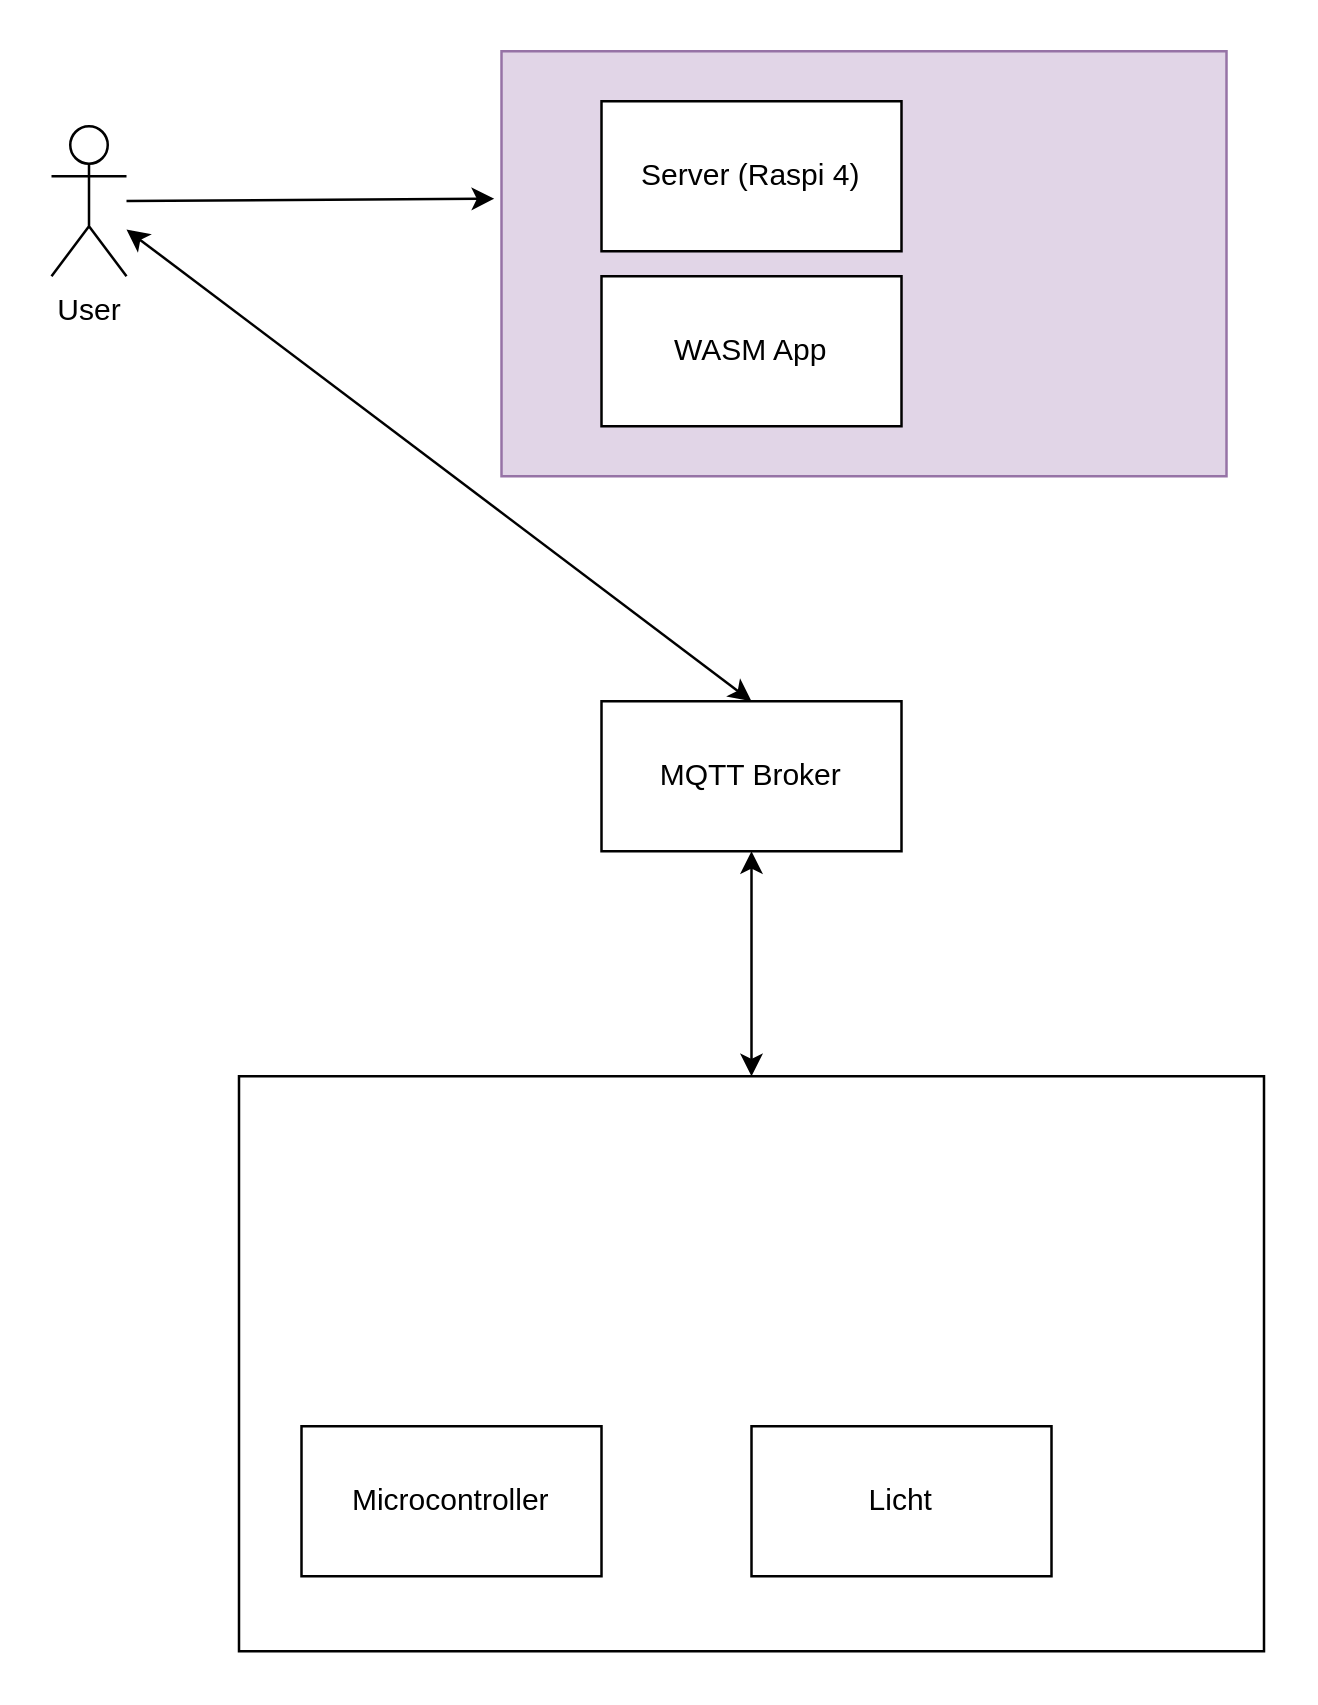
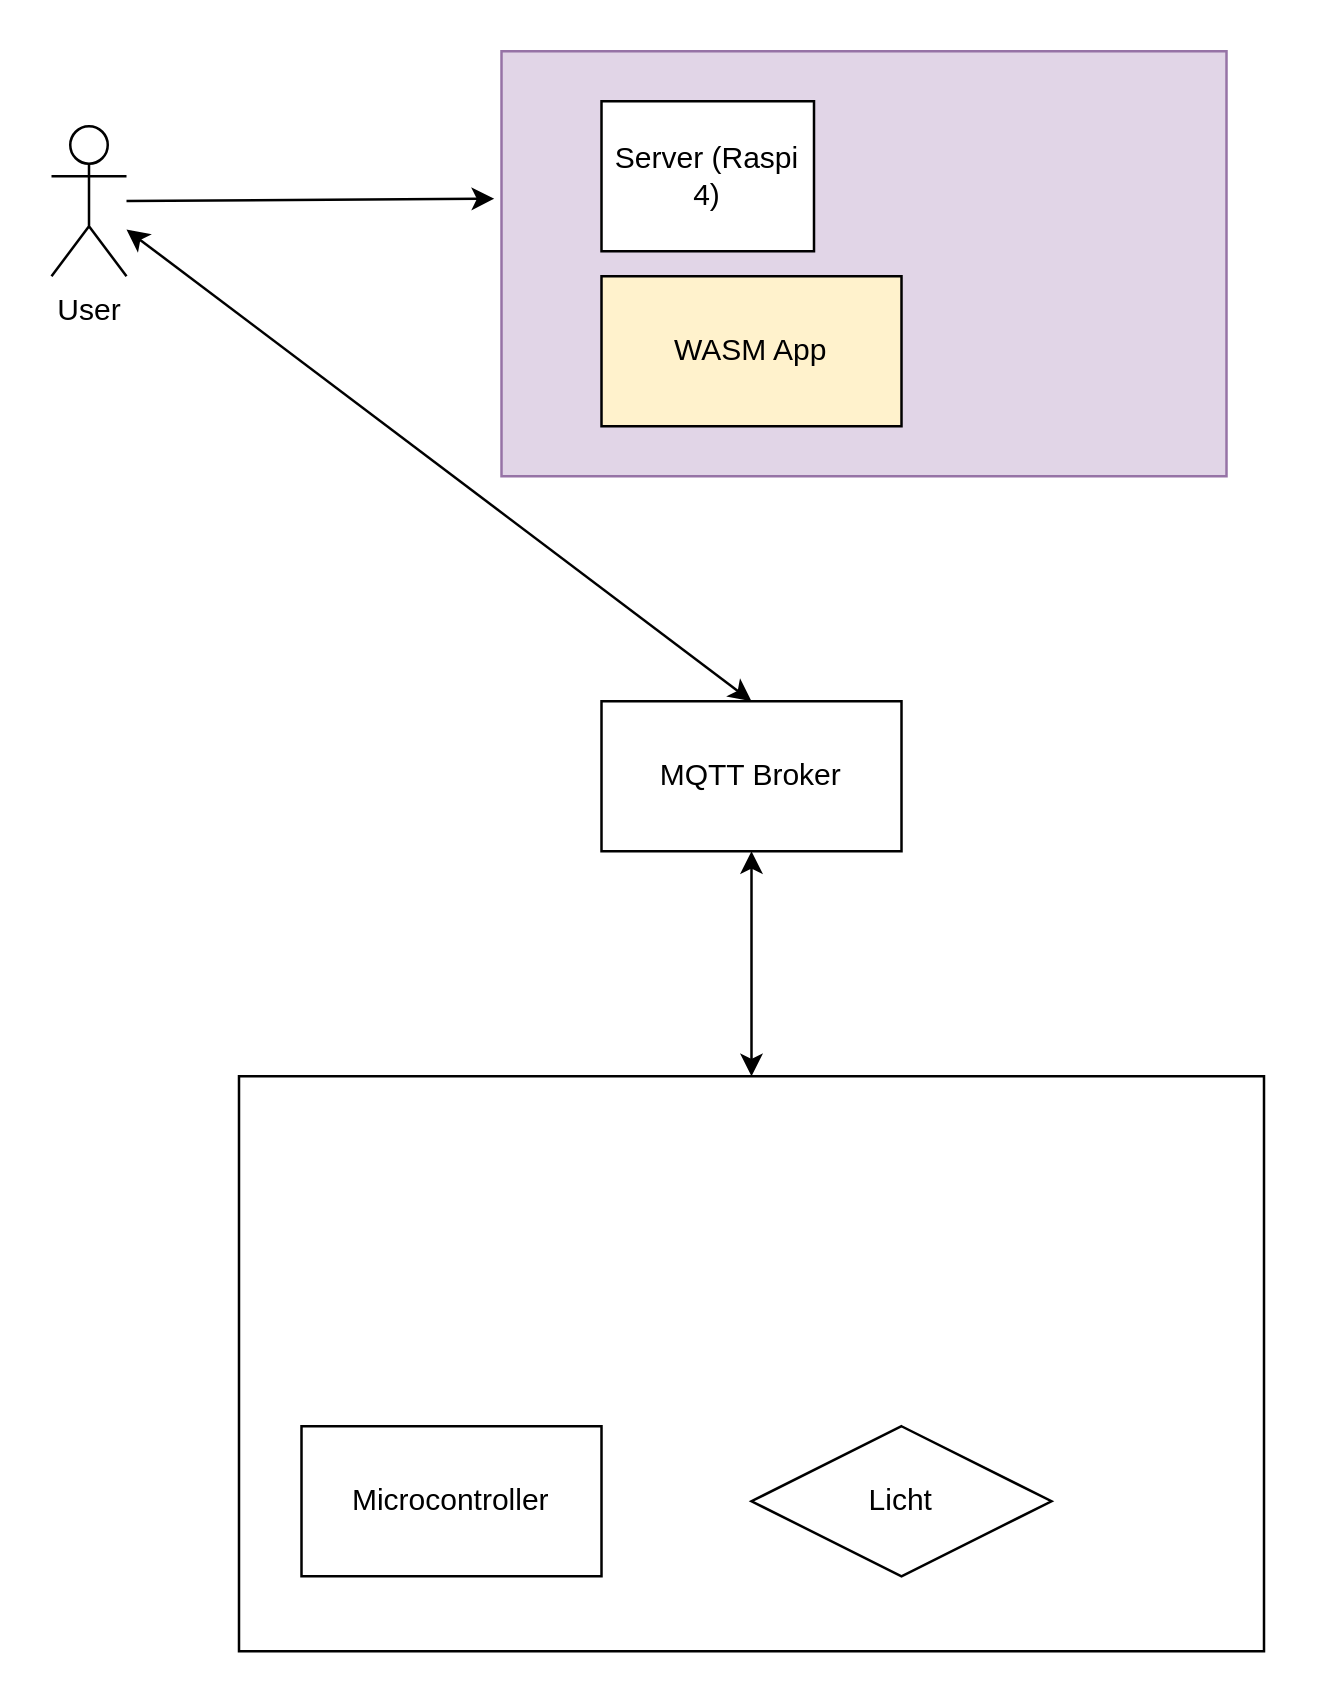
(751, 176) -> (708, 176)
(751, 351) -> (751, 351)
(901, 1501) -> (901, 1501)
